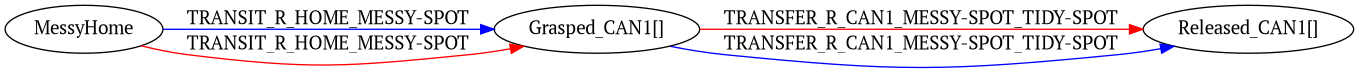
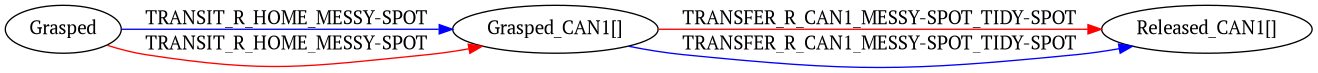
(84, 29) -> (63, 29)
